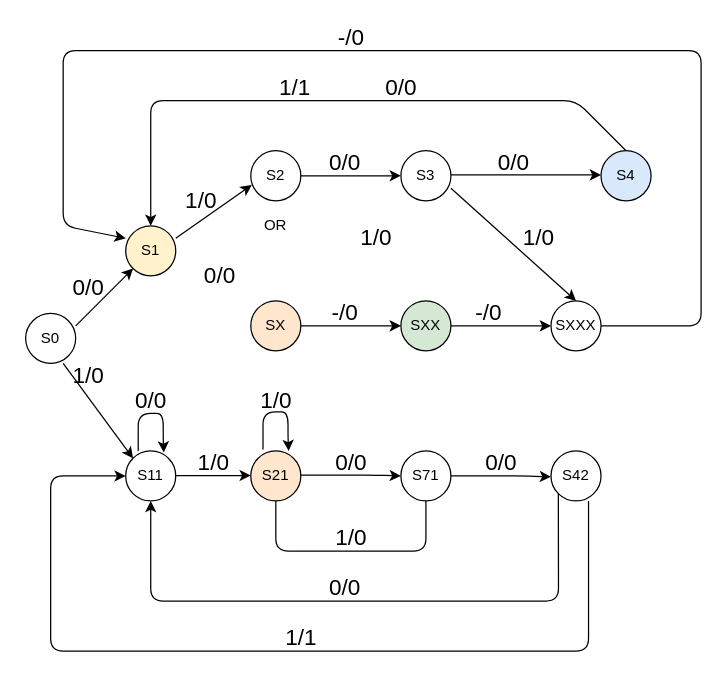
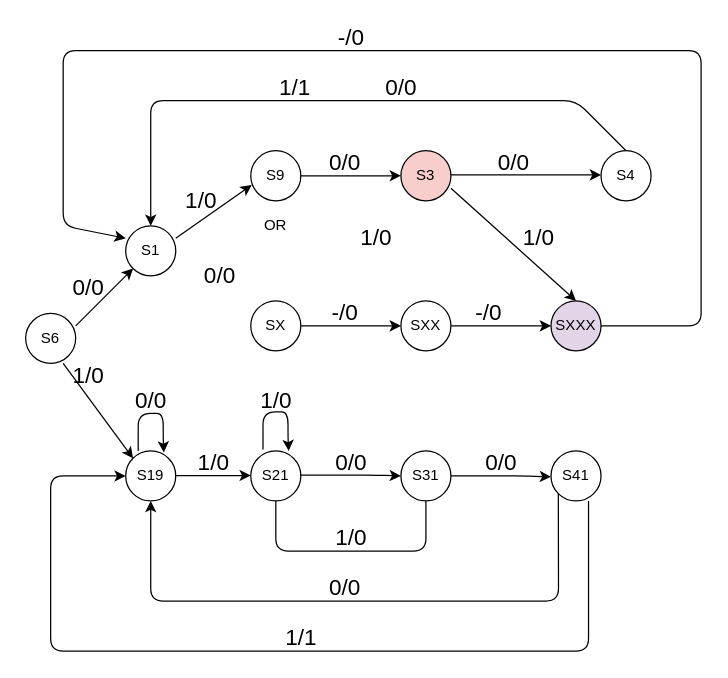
(276, 176) -> (276, 176)
(426, 176) -> (426, 176)
(626, 176) -> (626, 176)
(151, 251) -> (151, 251)
(276, 326) -> (276, 326)
(426, 326) -> (426, 326)
(576, 326) -> (576, 326)
(51, 338) -> (51, 338)
(151, 476) -> (151, 476)
(276, 476) -> (276, 476)
(426, 476) -> (426, 476)
(576, 476) -> (576, 476)
